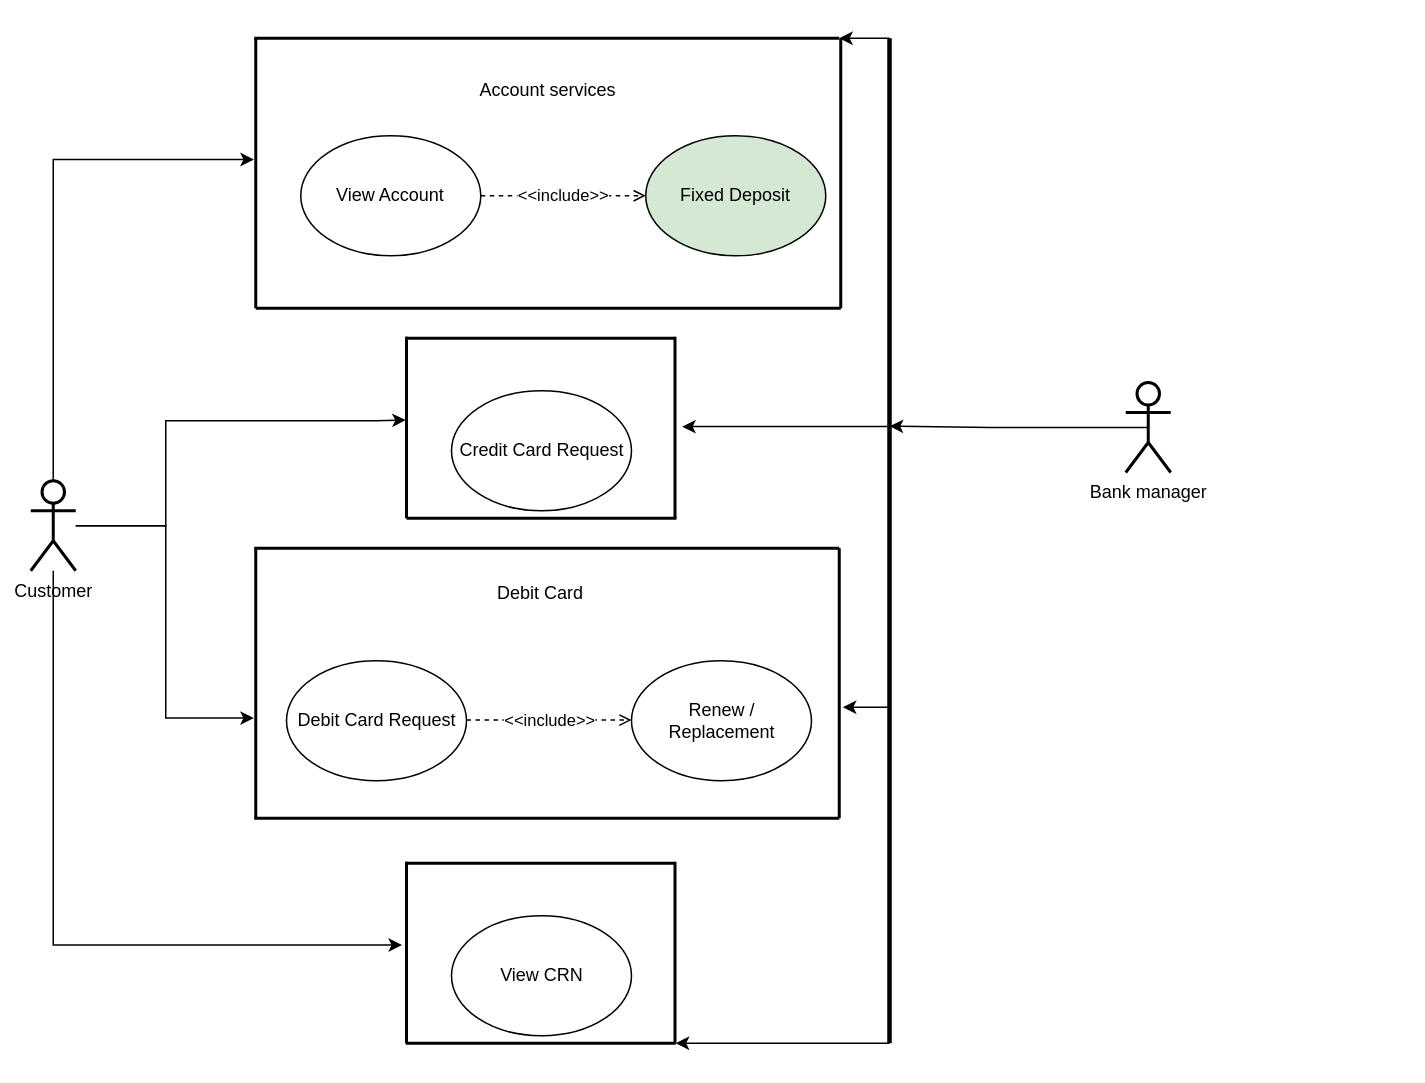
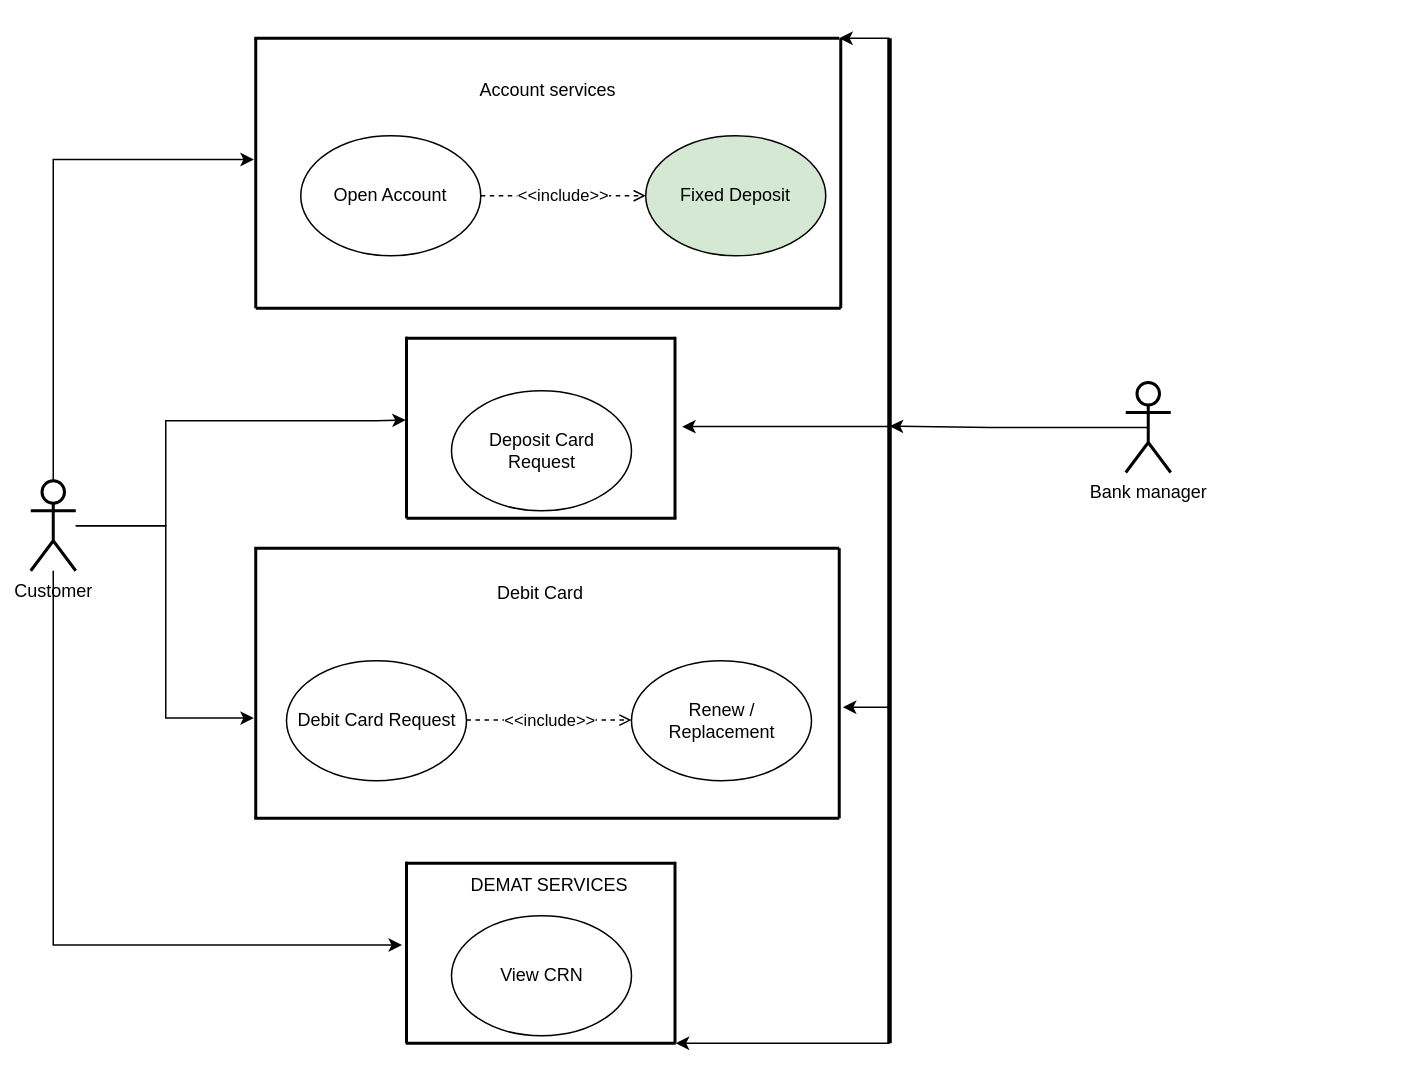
(391, 196) -> (391, 196)
(542, 451) -> (542, 451)
none -> (549, 886)
